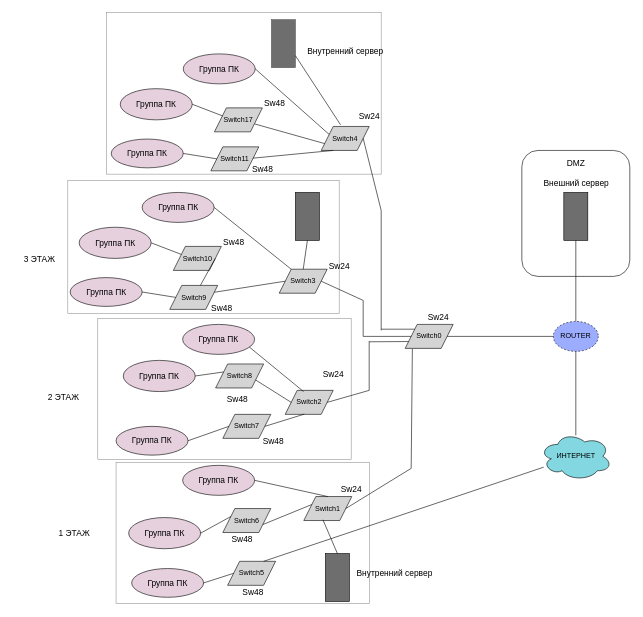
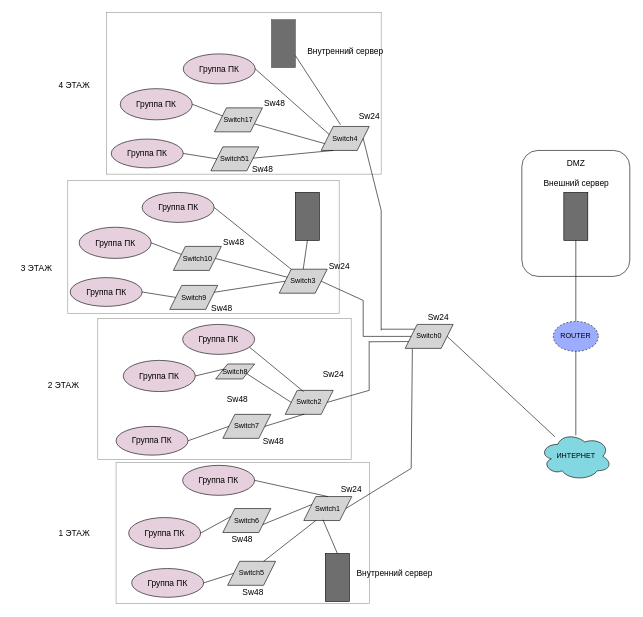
none -> (74, 86)
(235, 159) -> (235, 159)
(39, 260) -> (36, 269)
(208, 272) -> (251, 268)
(500, 336) -> (501, 386)
(240, 376) -> (235, 371)
(63, 397) -> (63, 385)
(403, 514) -> (290, 541)
